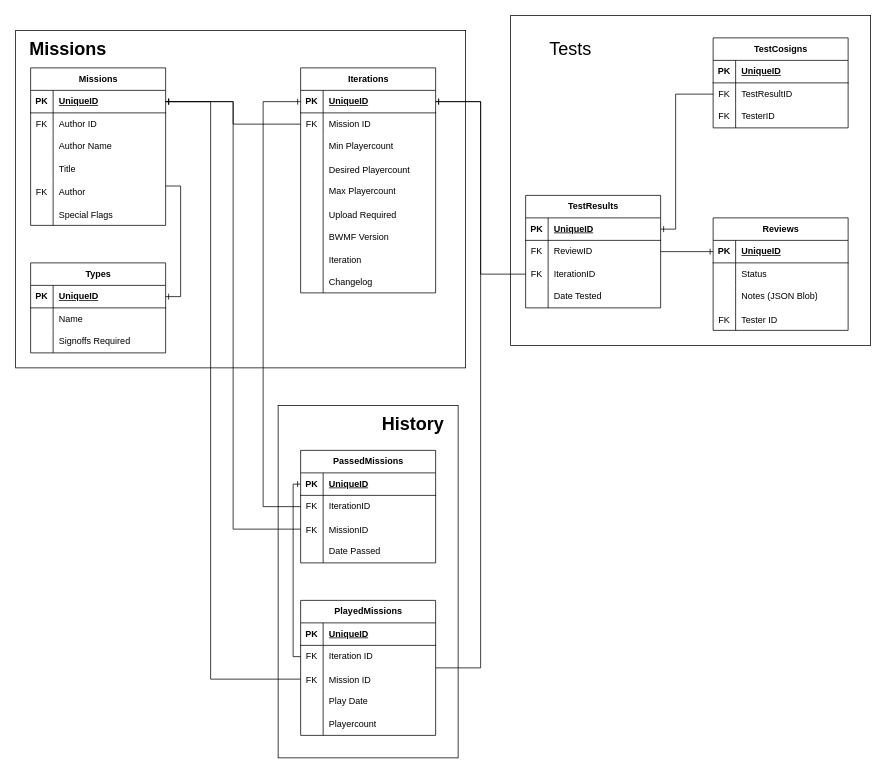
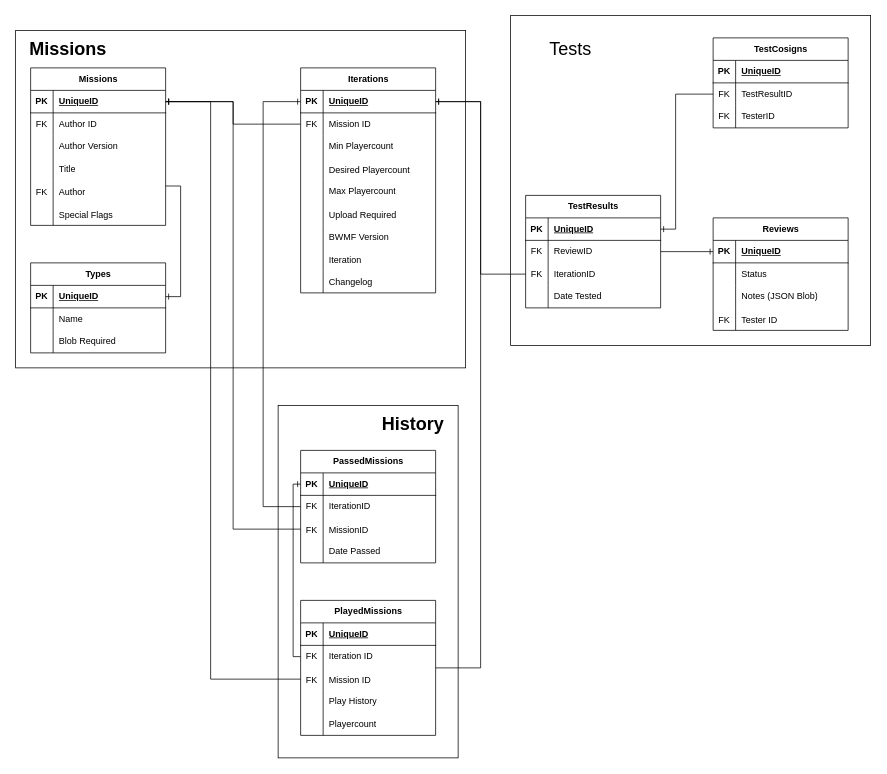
(85, 147) -> (92, 147)
(98, 342) -> (88, 342)
(349, 702) -> (356, 702)
